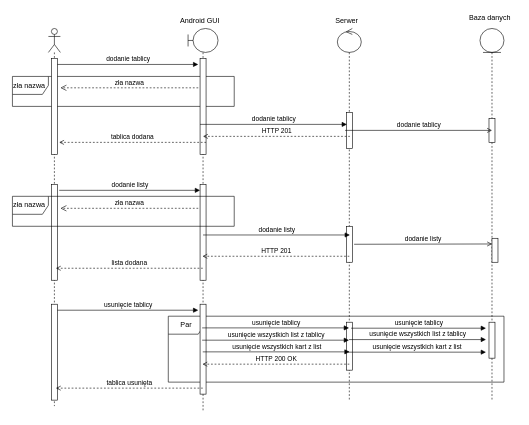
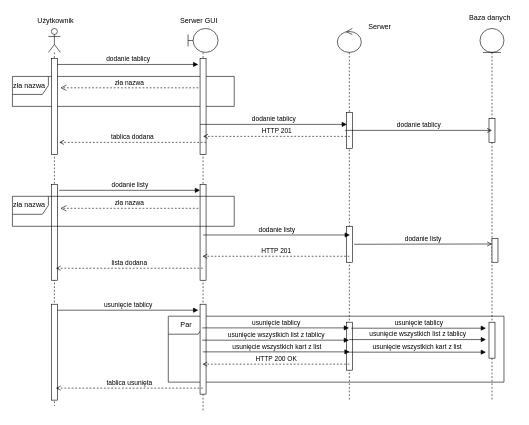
none -> (60, 21)
(201, 21) -> (200, 21)
(349, 21) -> (382, 27)
